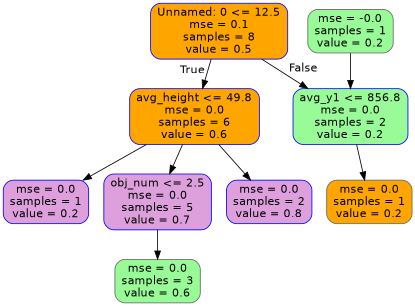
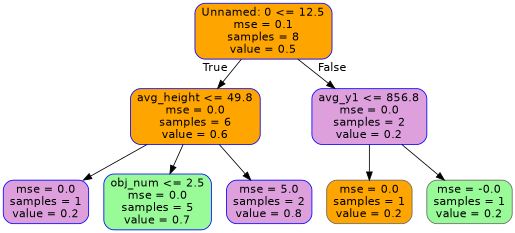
(350, 67) -> (420, 160)
(350, 117) -> (369, 117)
(158, 202) -> (158, 202)
(269, 202) -> (269, 202)
(158, 281) -> none
